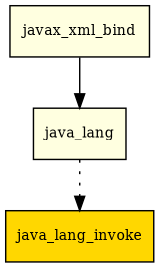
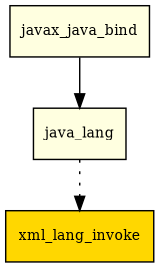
(80, 31) -> (80, 31)
(80, 236) -> (80, 236)
